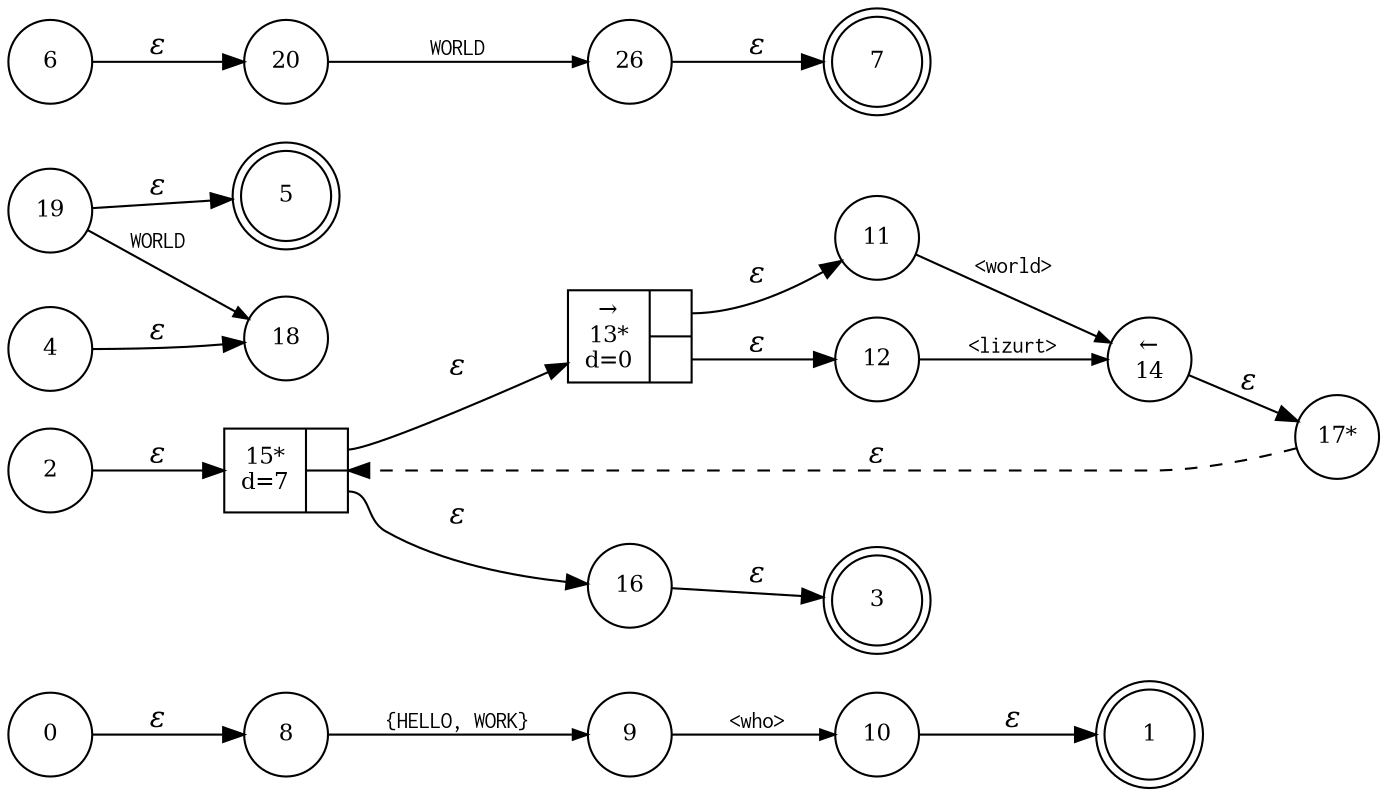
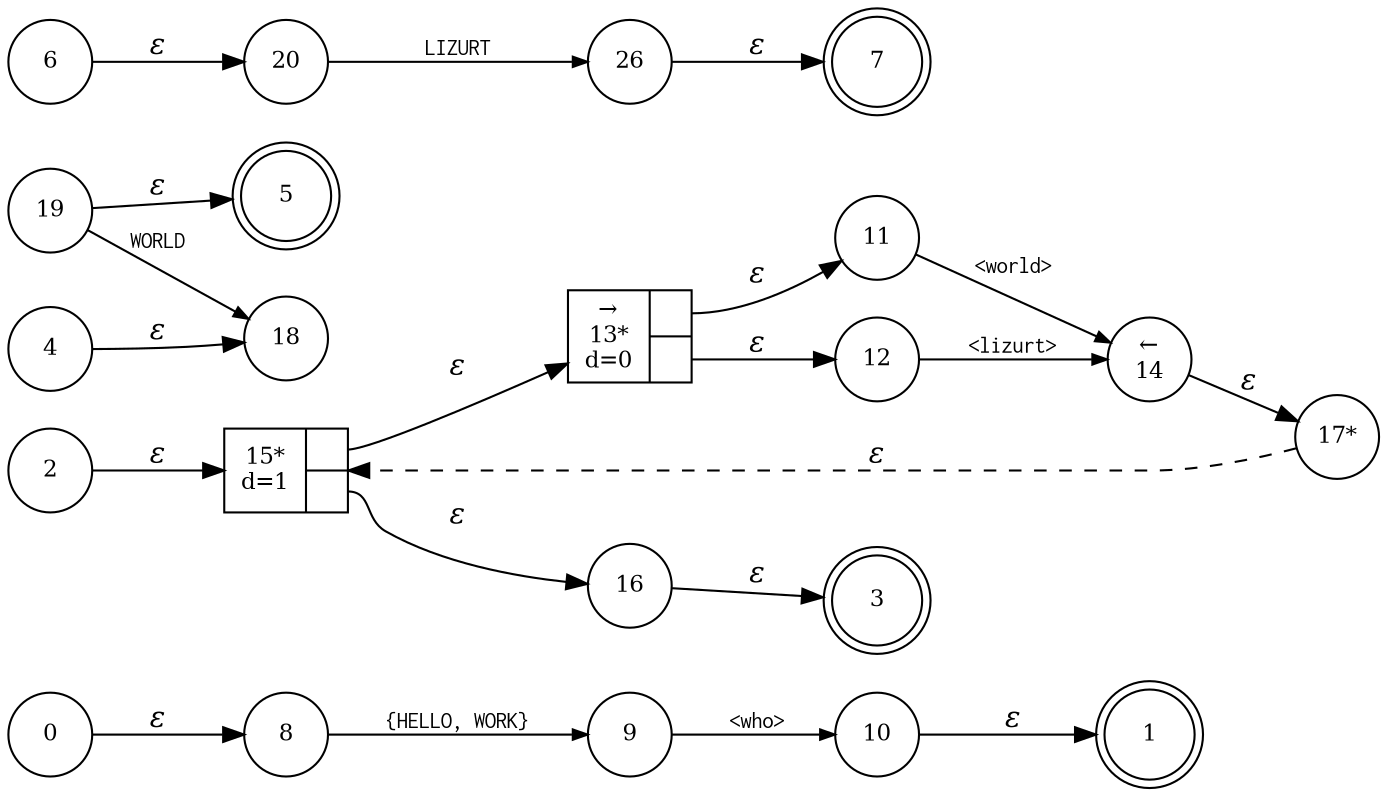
(458, 49) -> (458, 49)
(265, 482) -> (265, 482)
